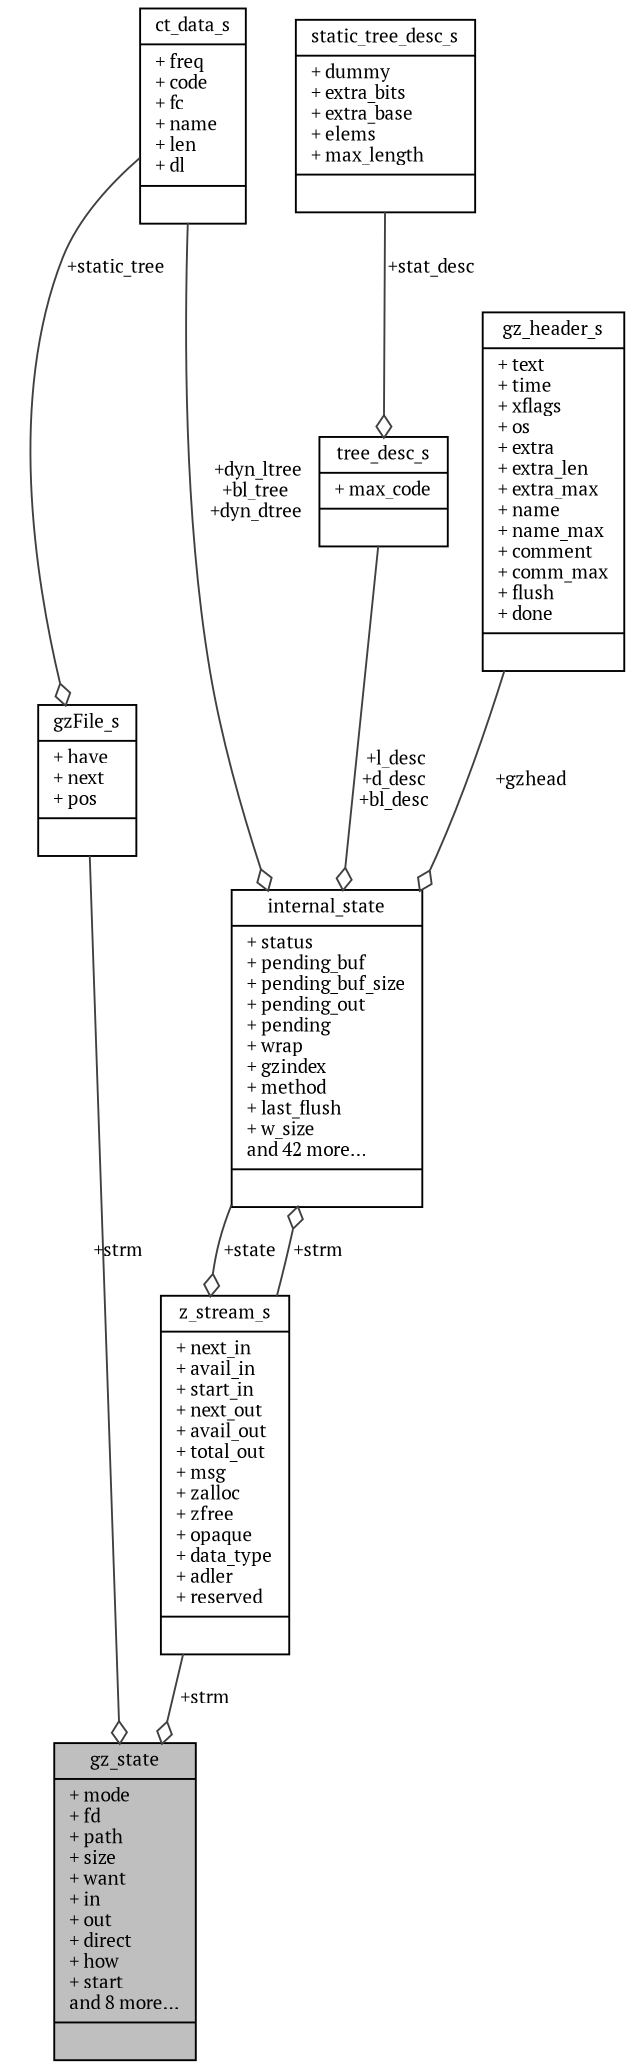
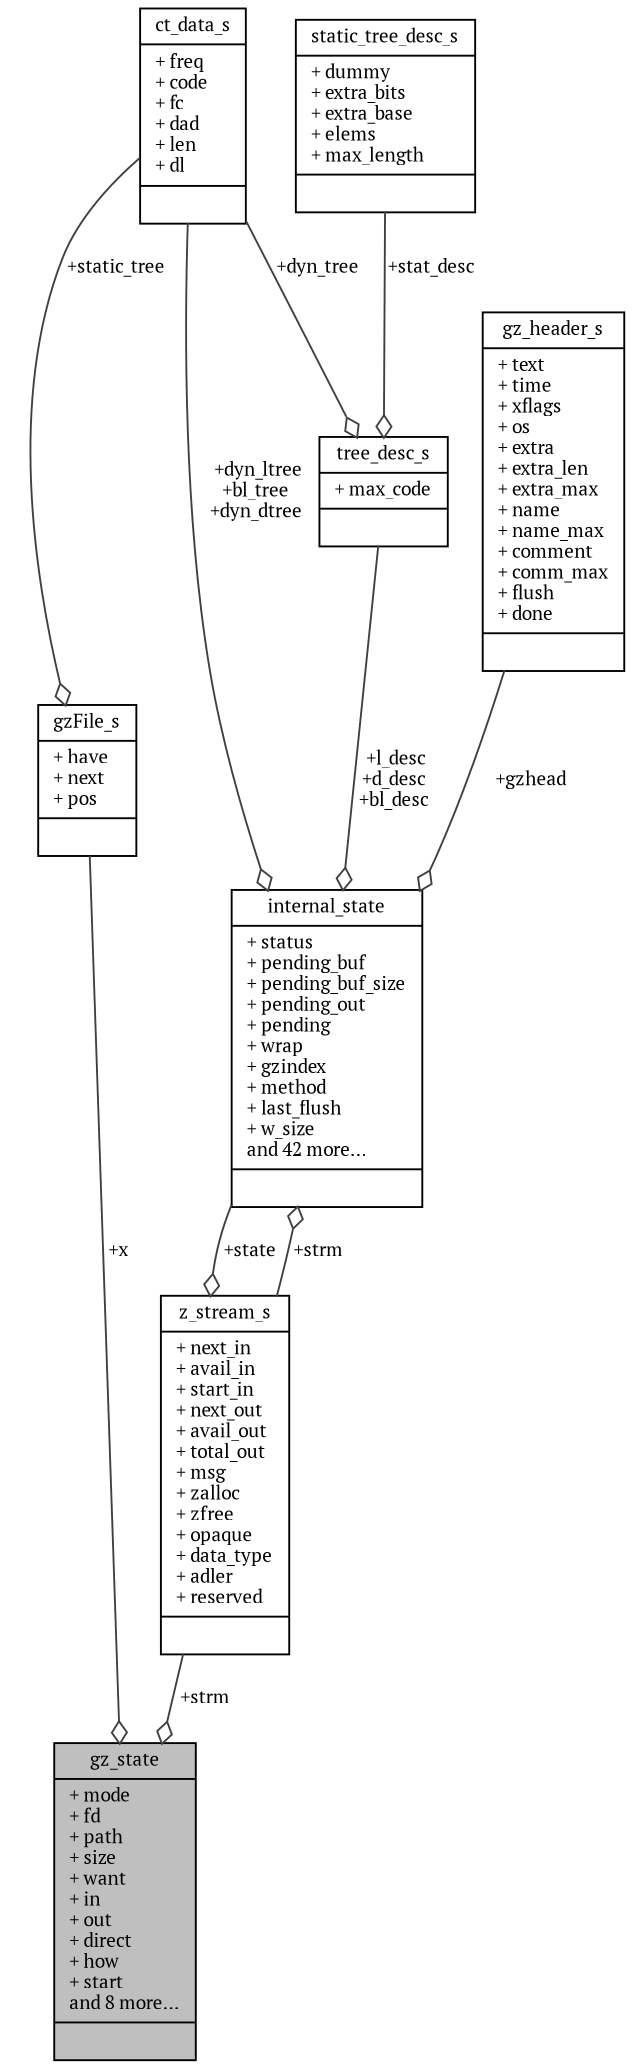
(187, 125) -> (178, 125)
none -> (296, 319)
(117, 1251) -> (117, 1251)
